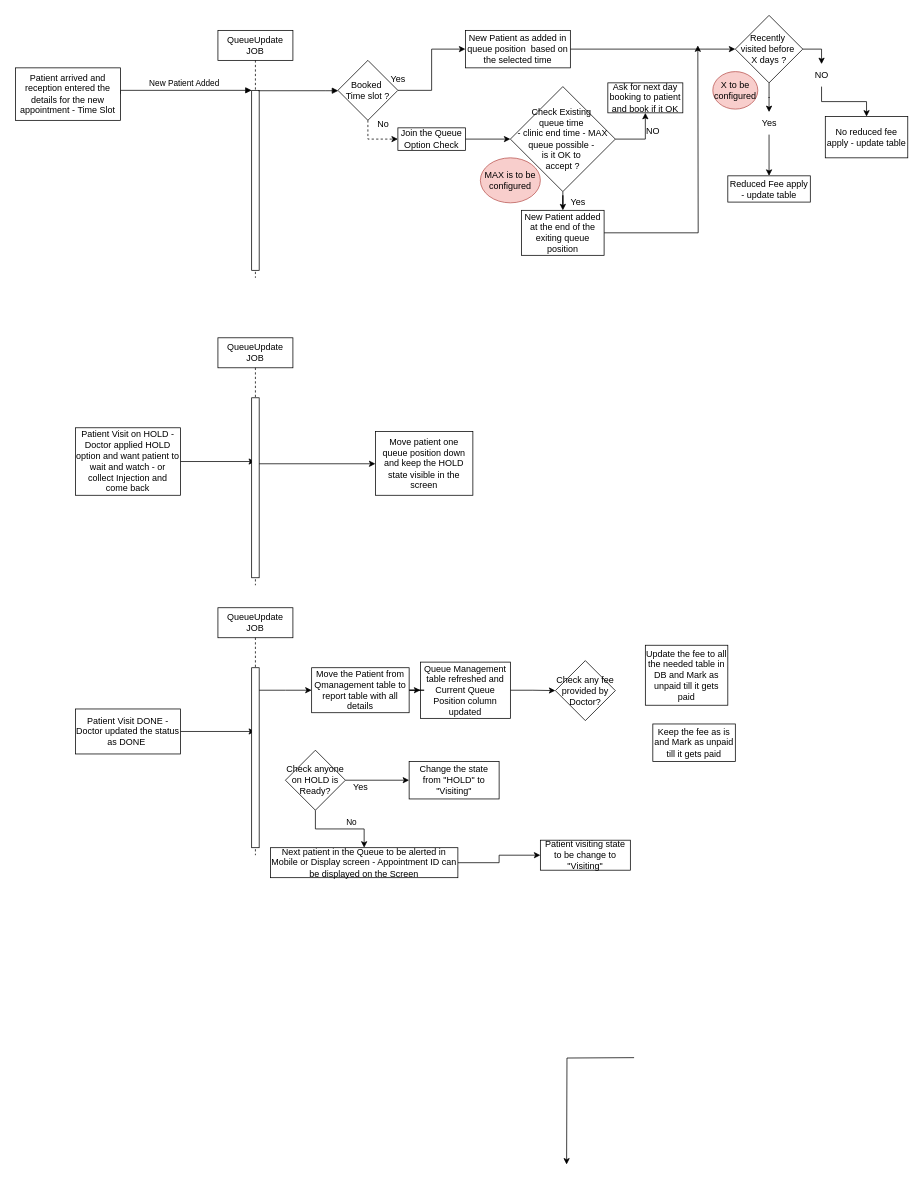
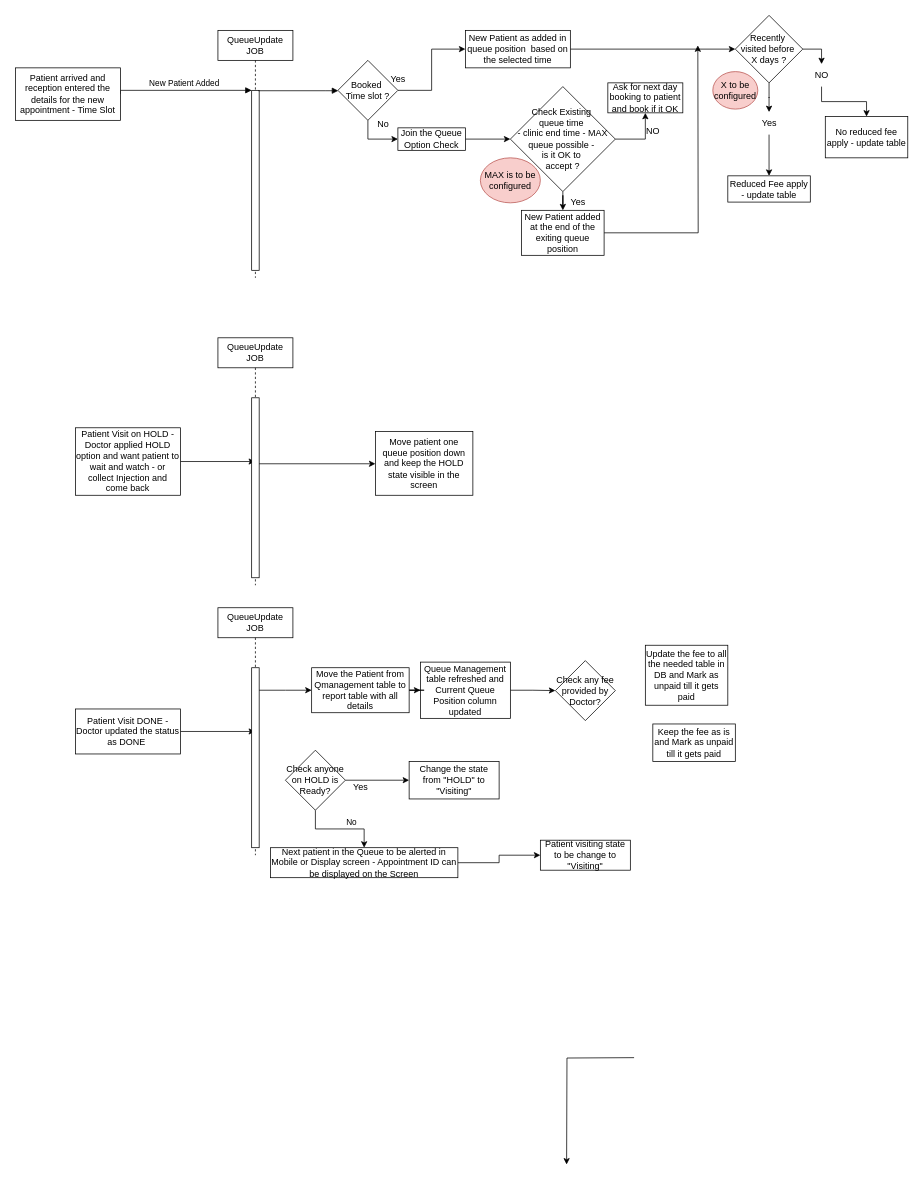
(372, 139) -> (372, 139)
